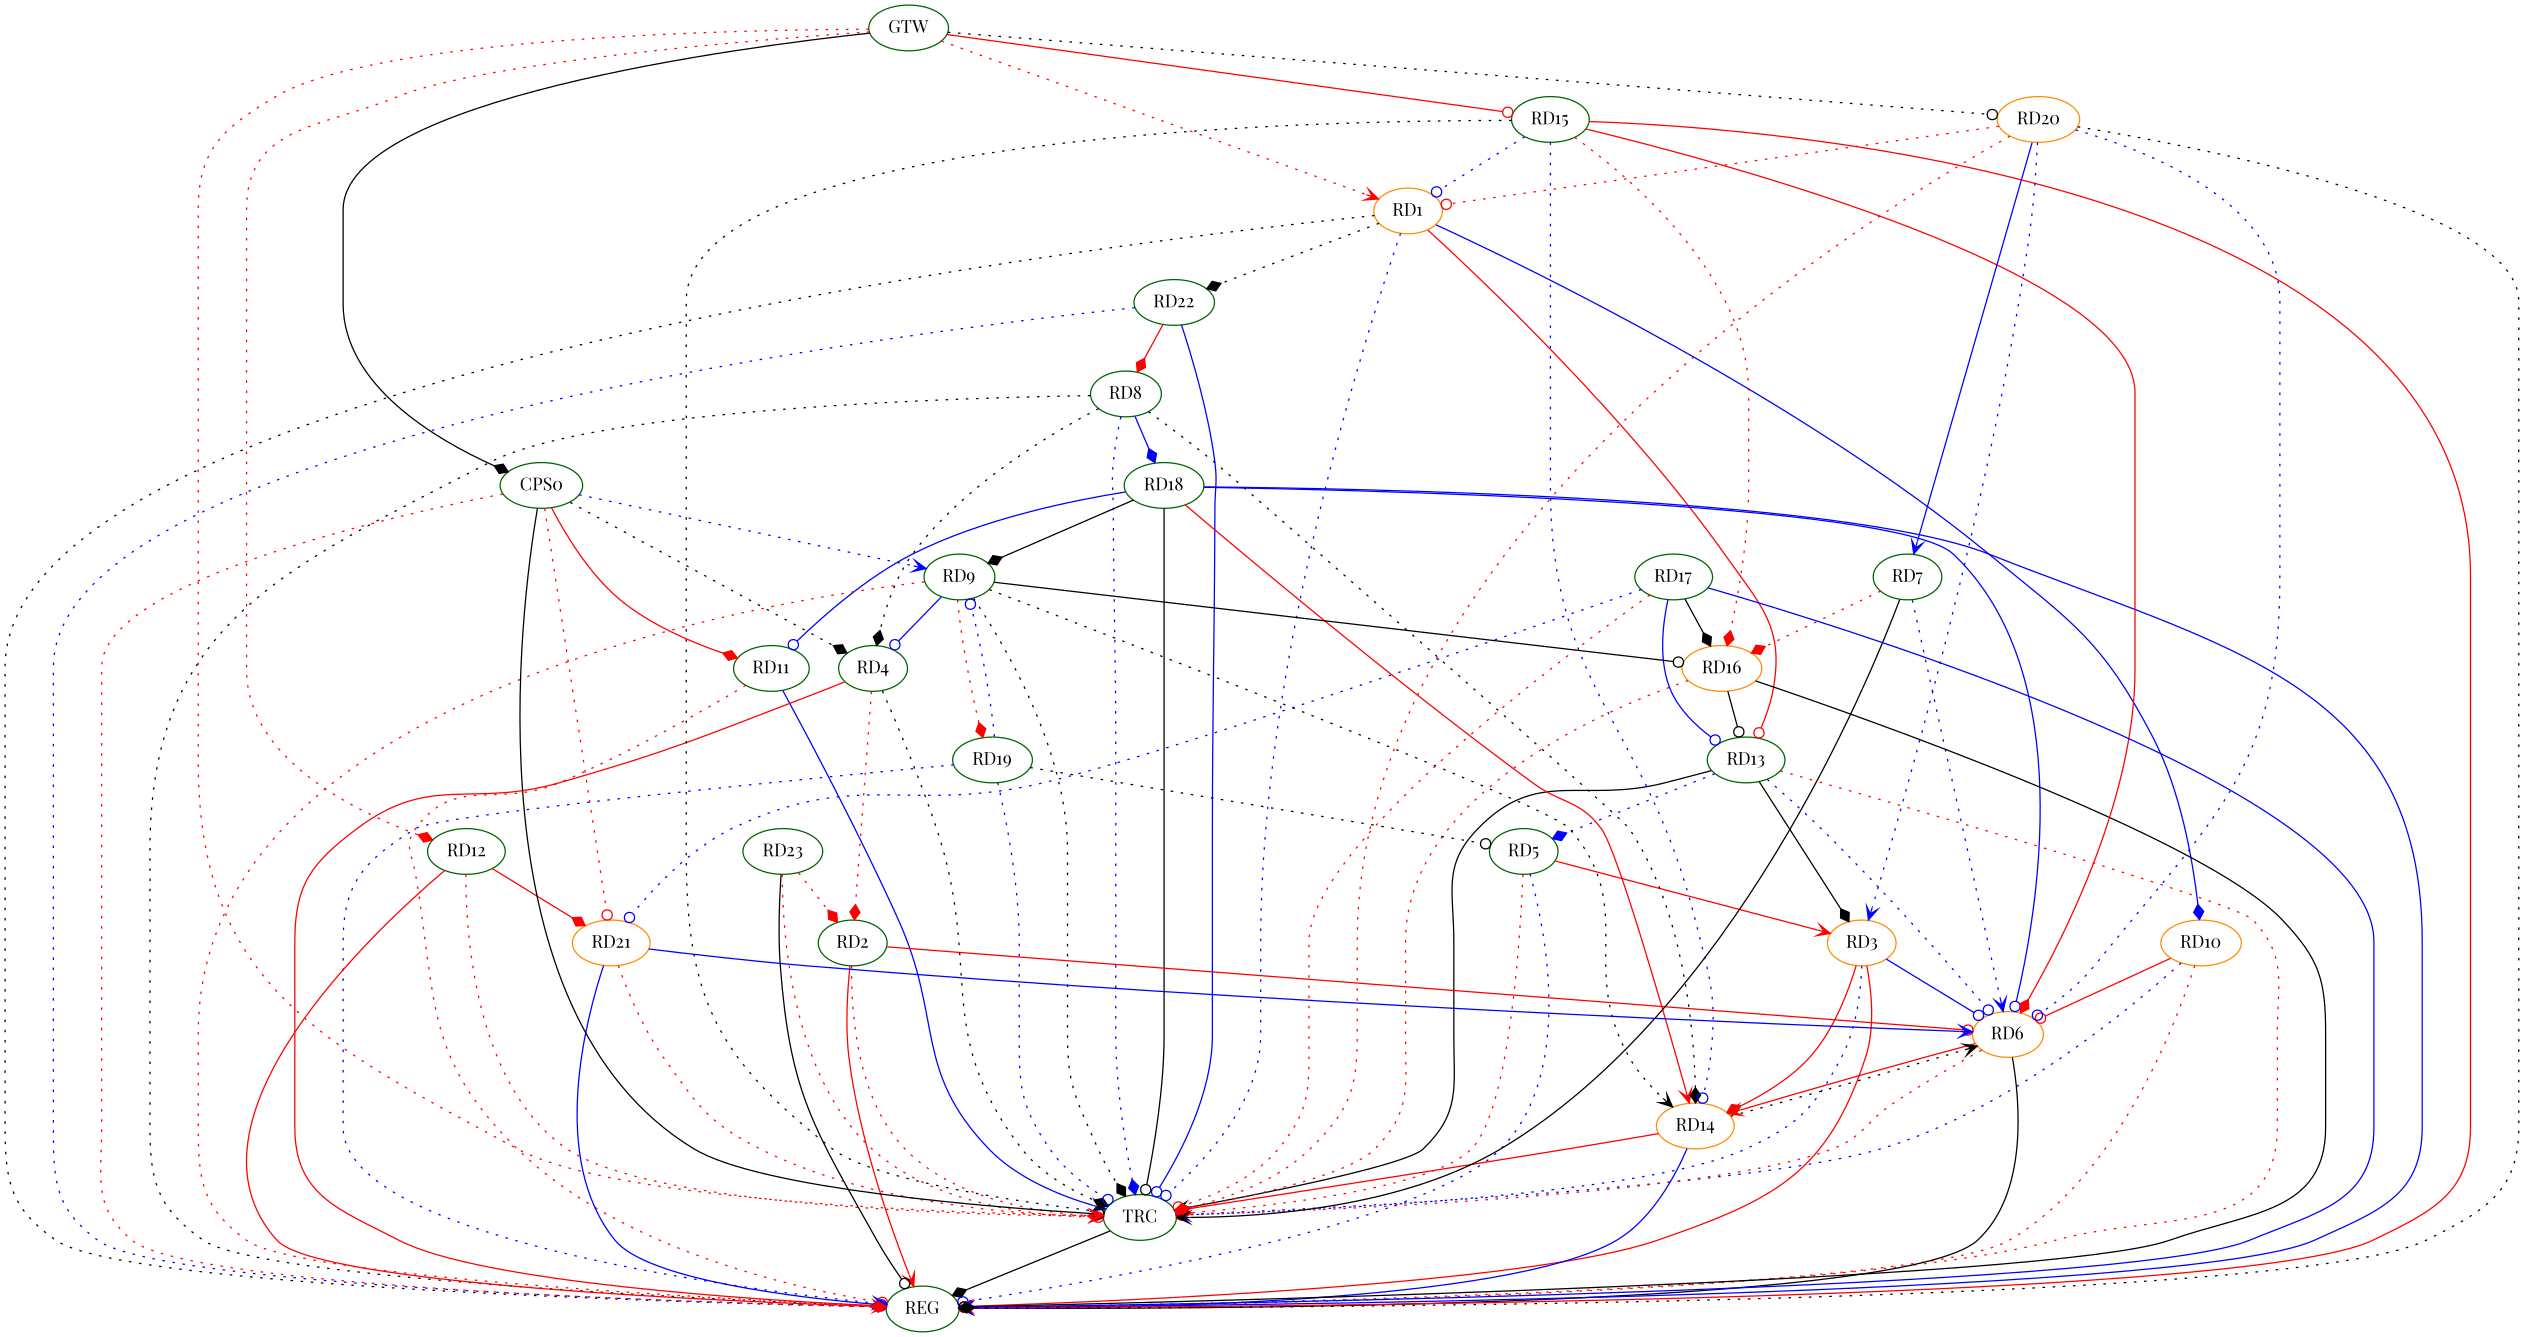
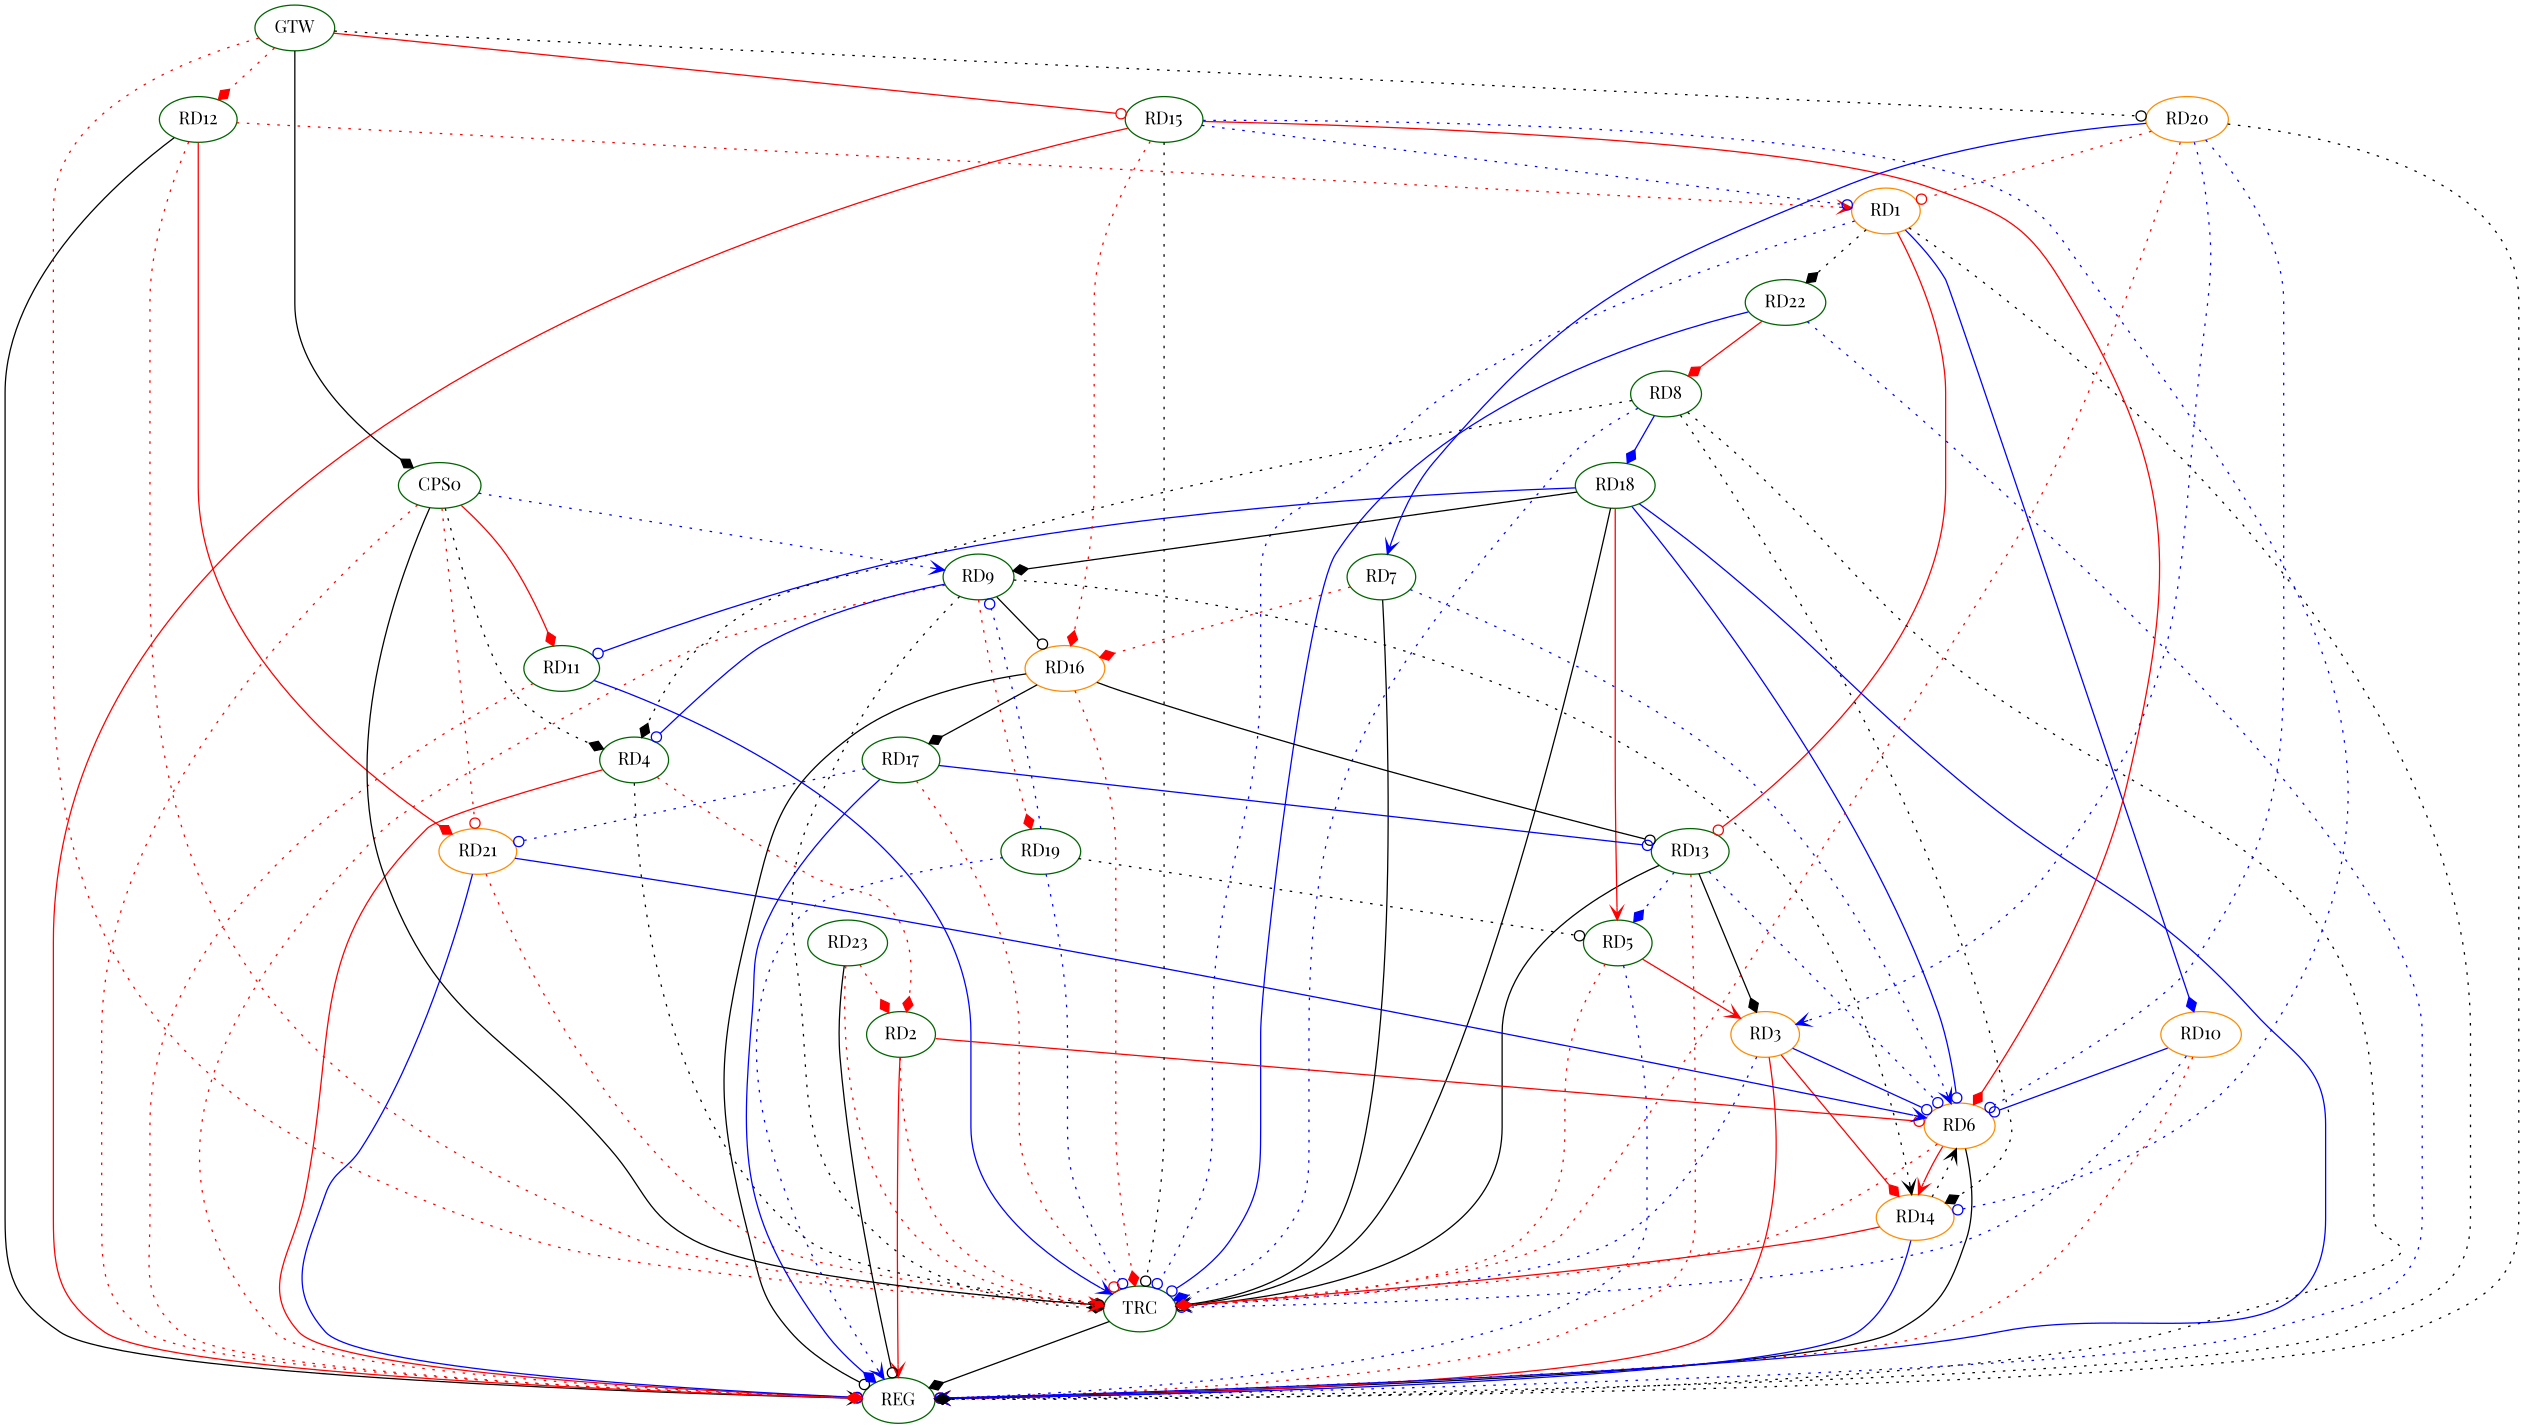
(1154, 118) -> (1038, 165)
(1694, 616) -> (990, 710)
(1498, 757) -> (1615, 708)
(2108, 987) -> (2084, 1079)
(277, 1240) -> (5, 1111)
